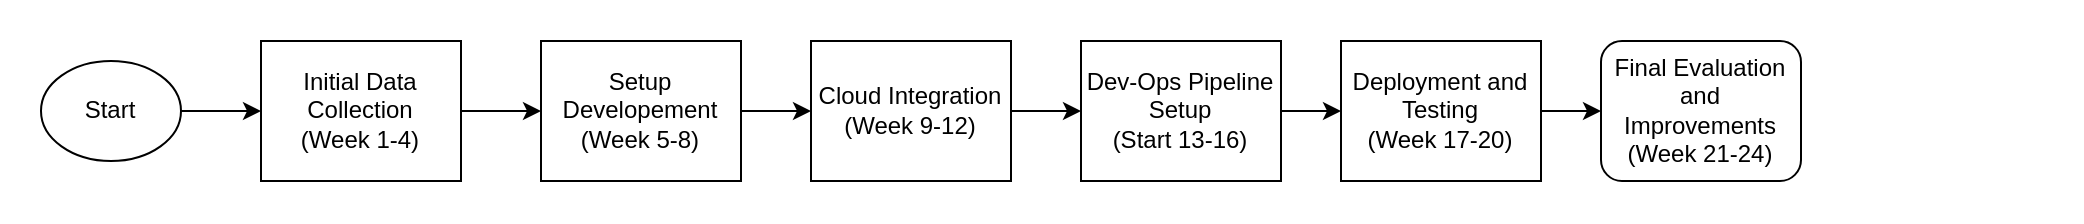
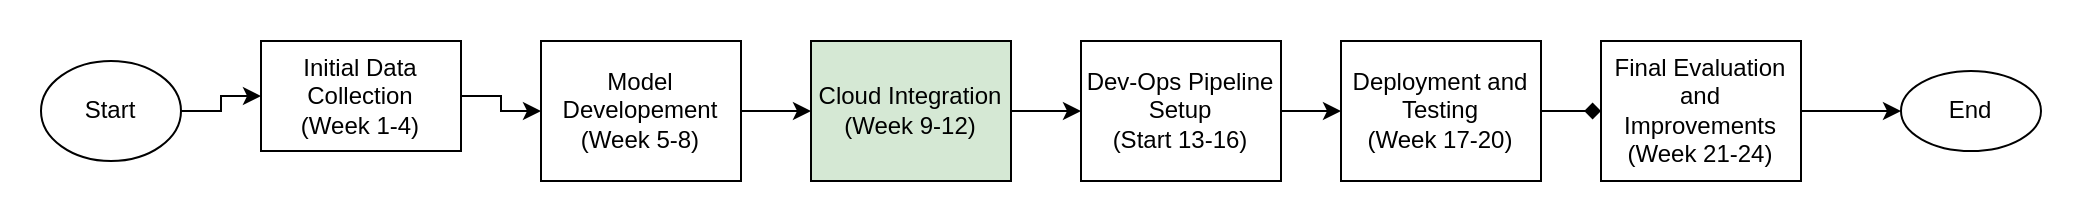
(361, 111) -> (361, 96)
(641, 111) -> (641, 111)
(911, 111) -> (911, 111)
(1585, 111) -> (1584, 111)
(1701, 111) -> (1701, 111)
none -> (1844, 111)
none -> (1971, 111)
